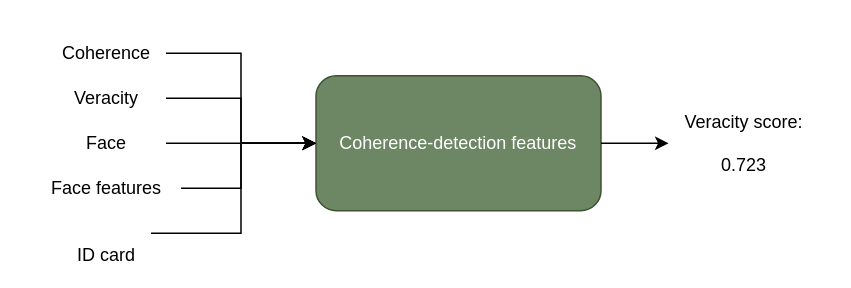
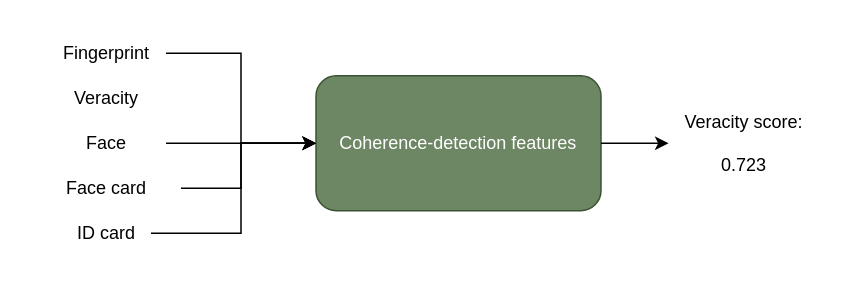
(107, 53) -> (107, 53)
(202, 98) -> none
(107, 188) -> (107, 188)
(106, 256) -> (106, 233)
